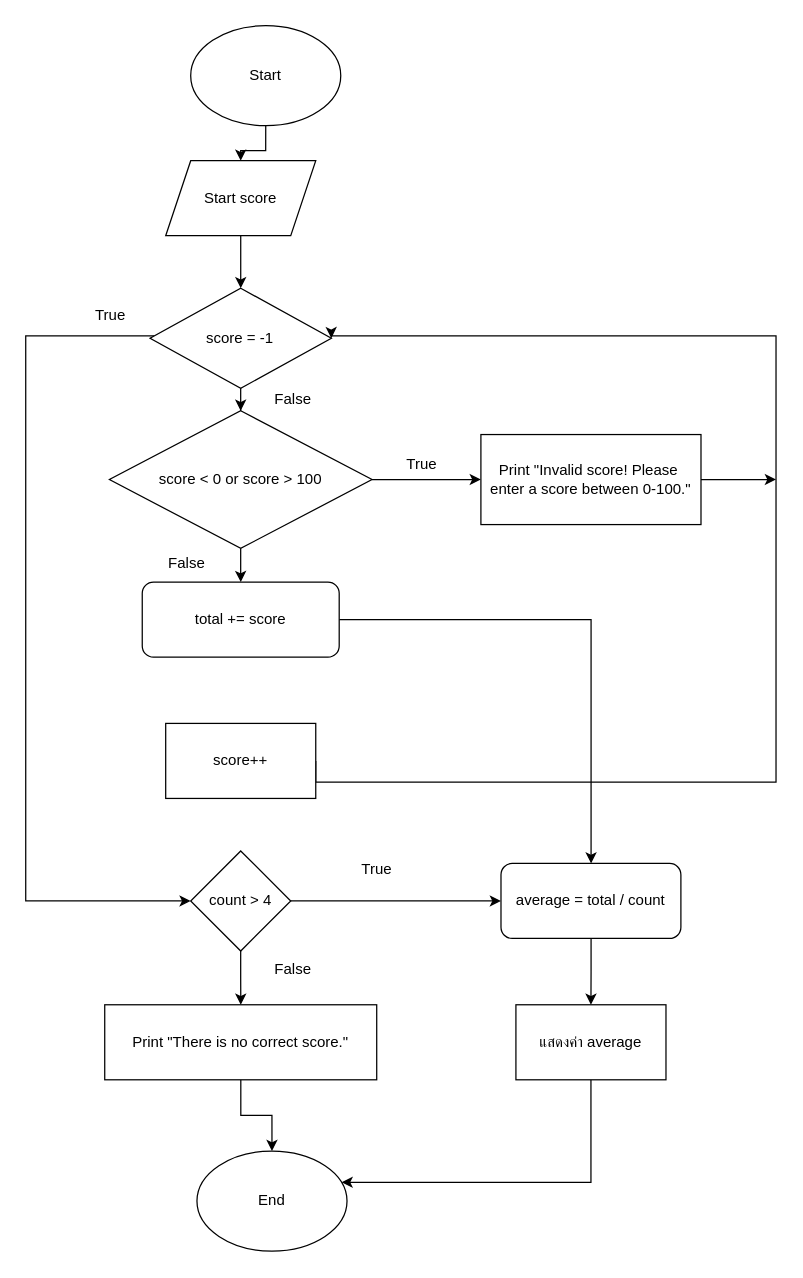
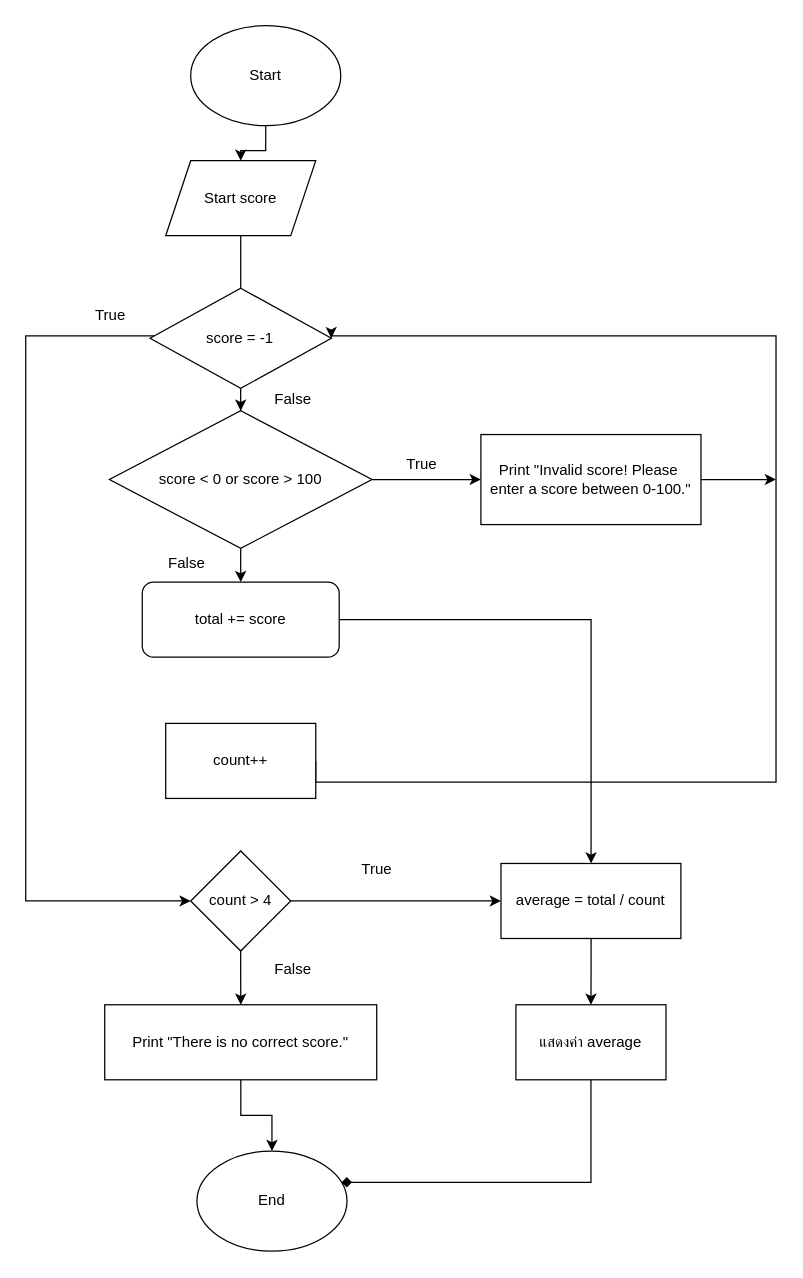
(241, 278) -> (241, 281)
(241, 761) -> (241, 761)
(591, 901) -> (591, 901)
(351, 1182) -> (352, 1182)
